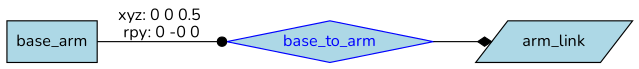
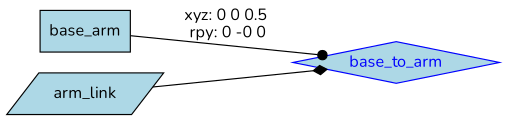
(455, 42) -> (233, 79)
